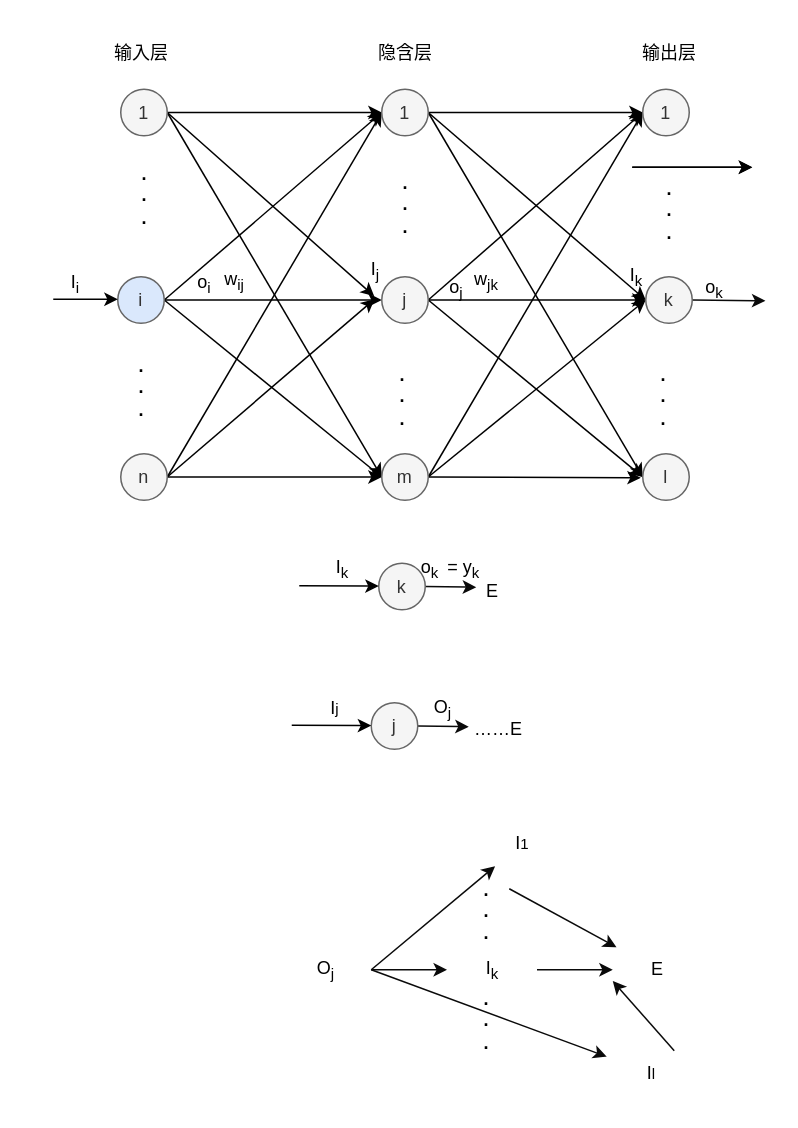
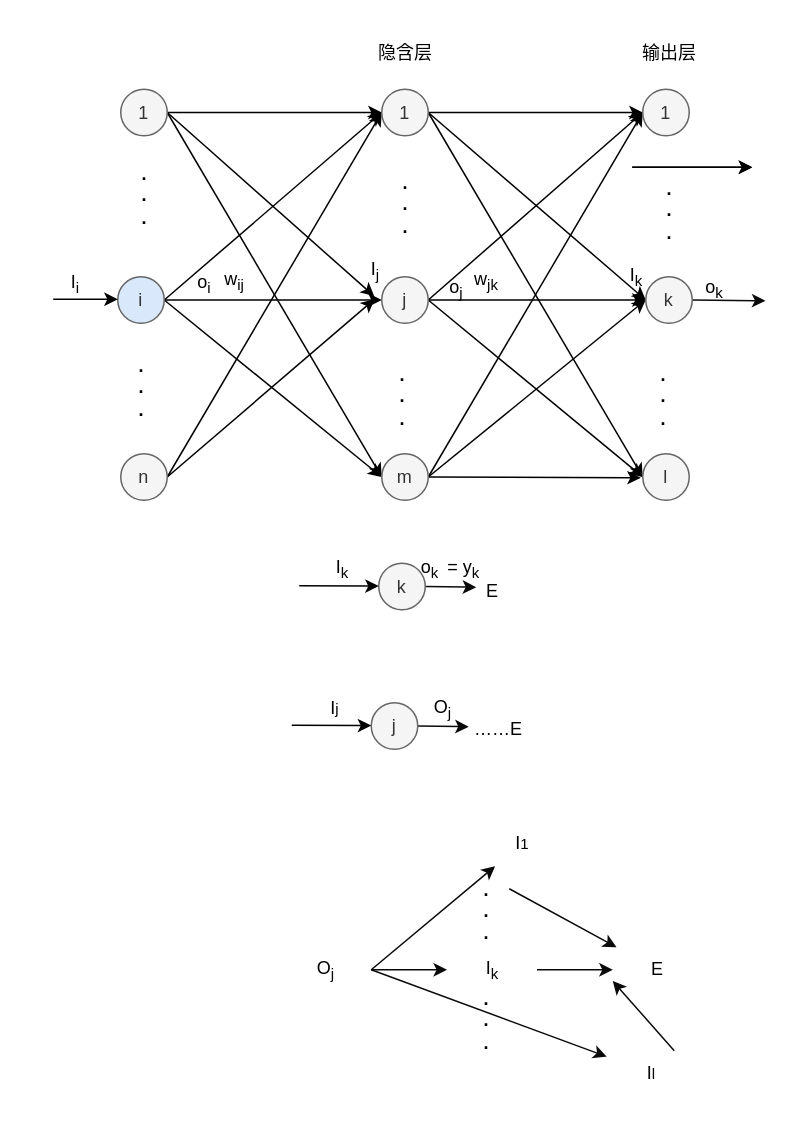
(141, 53) -> none
(370, 468) -> (370, 468)
(272, 477) -> none
